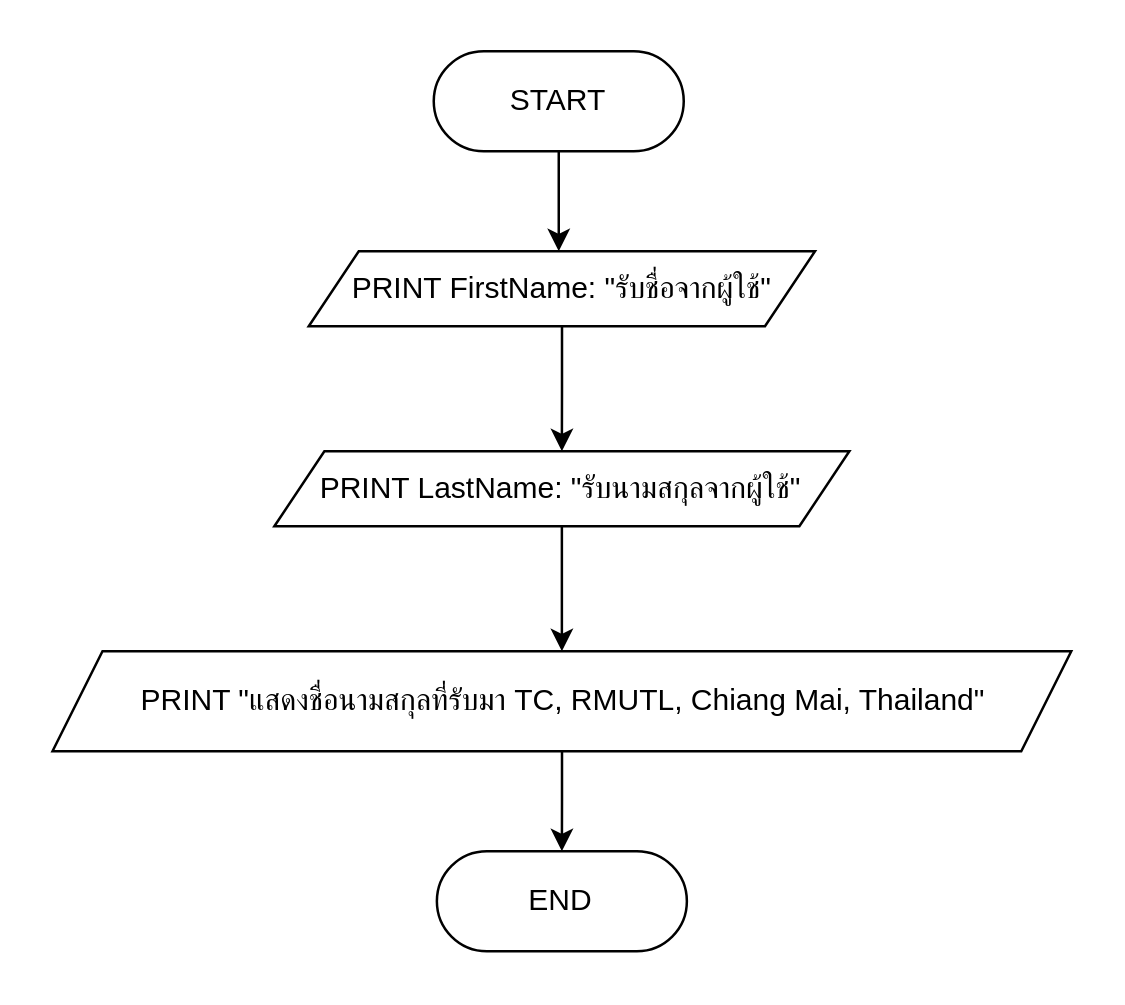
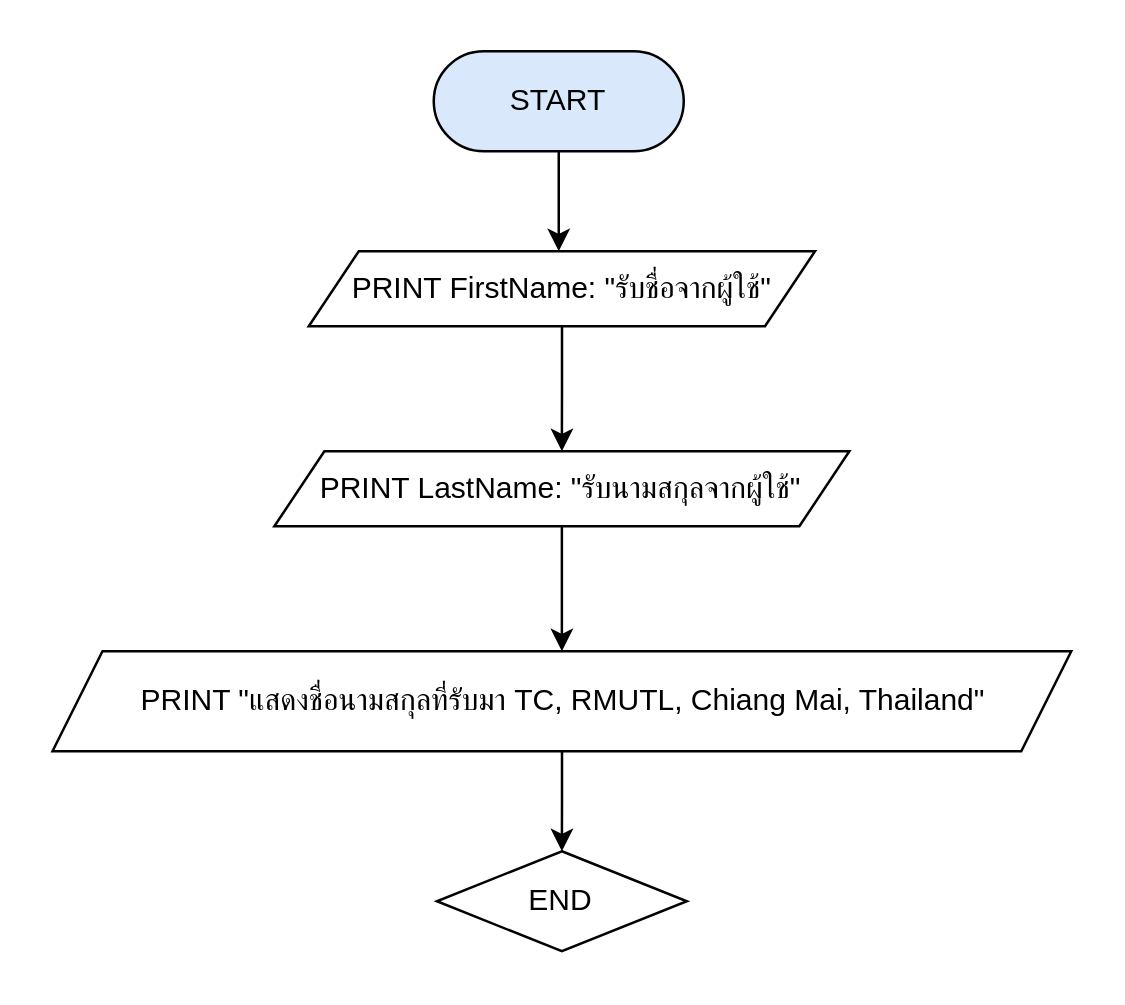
(559, 101) -> (559, 101)
(562, 901) -> (562, 901)
